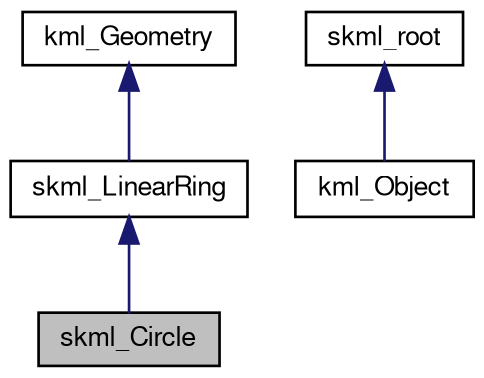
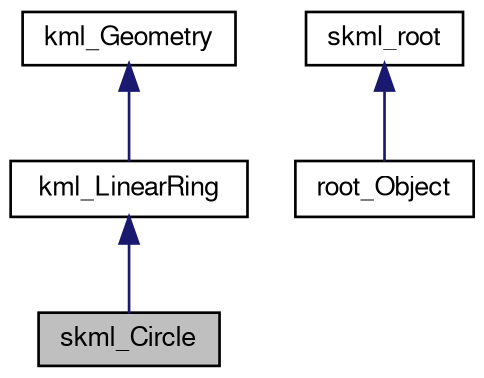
(129, 189) -> (129, 189)
(385, 189) -> (385, 189)
